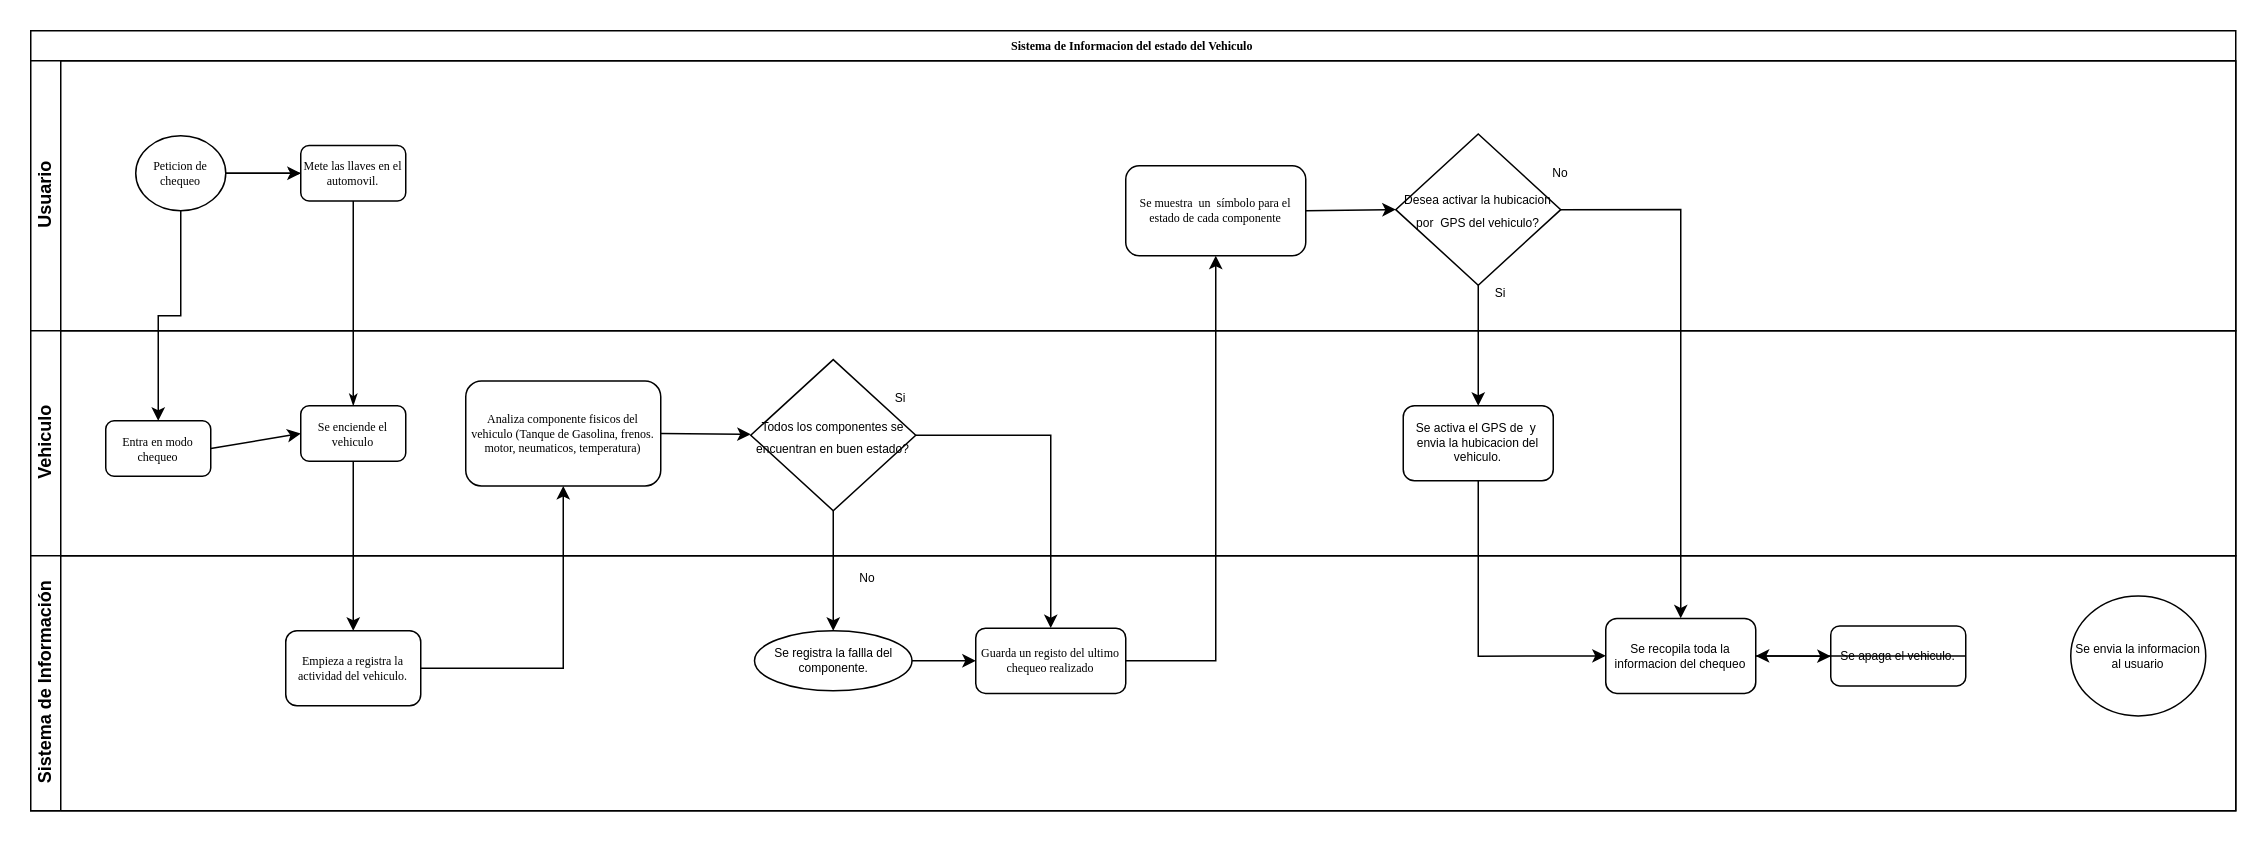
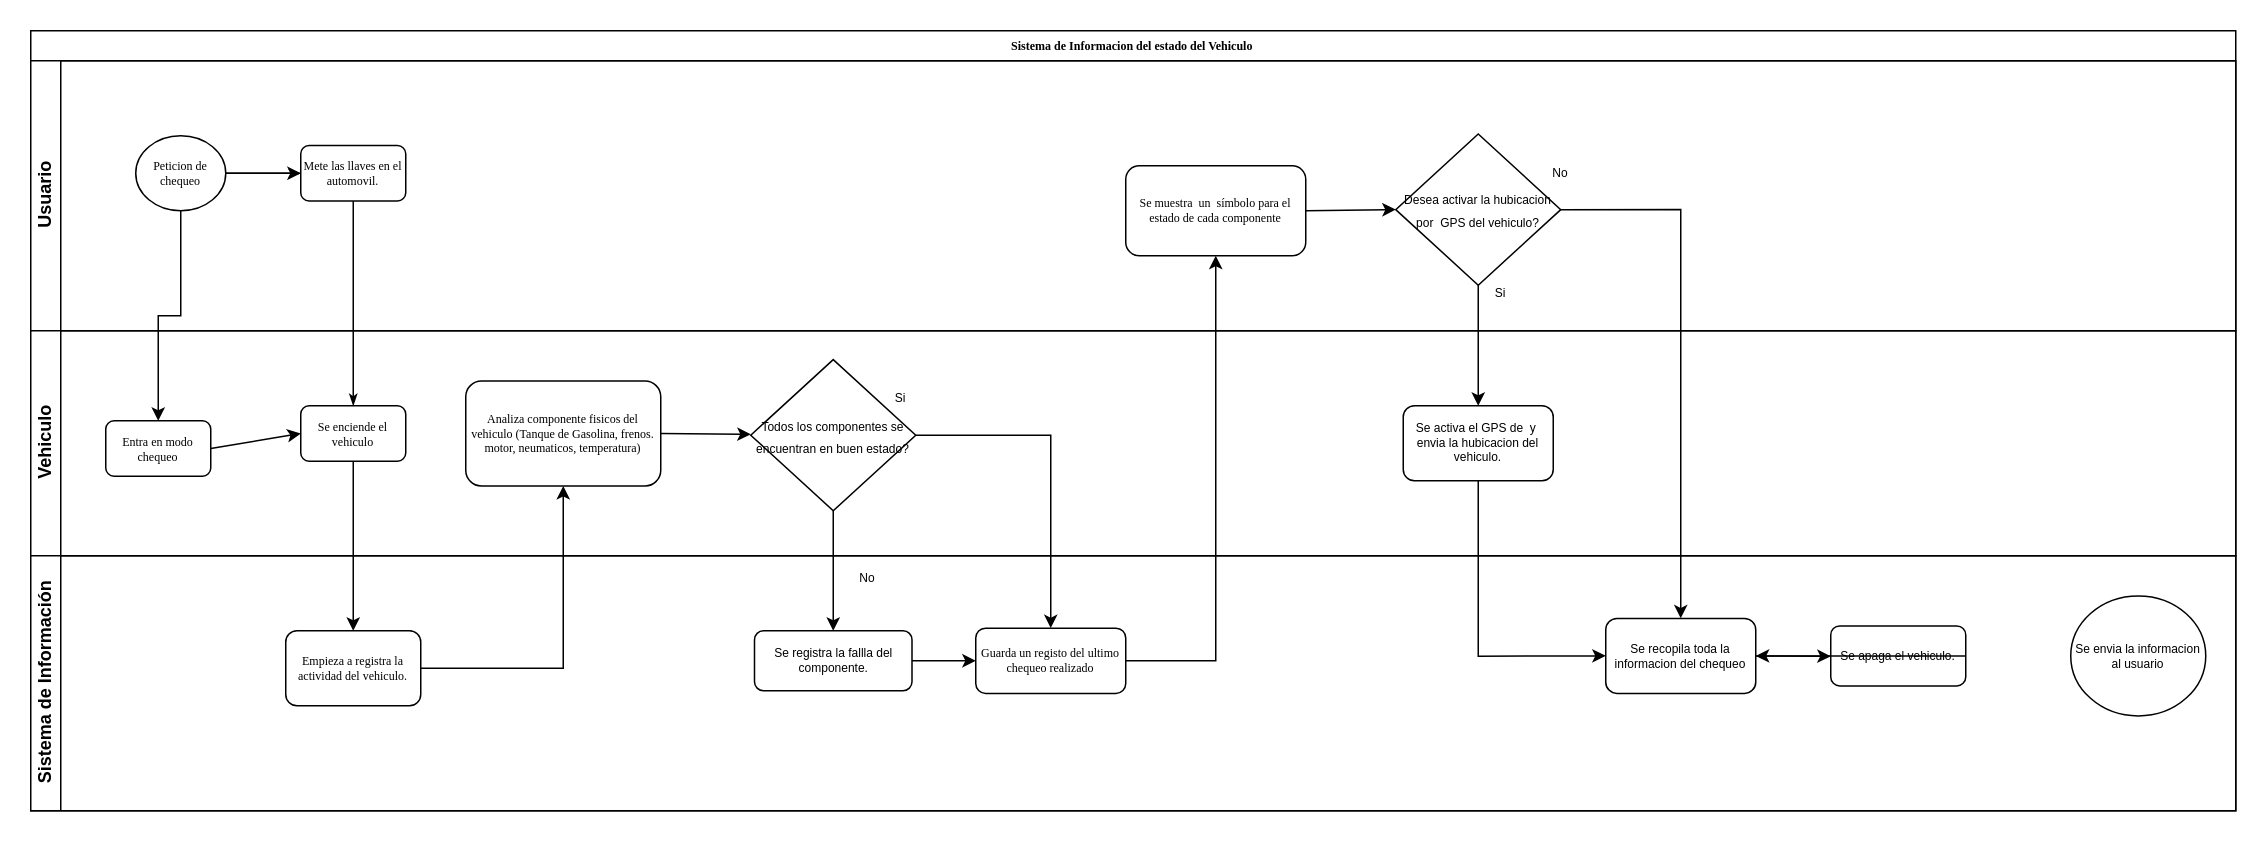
(833, 661) -> (833, 661)
